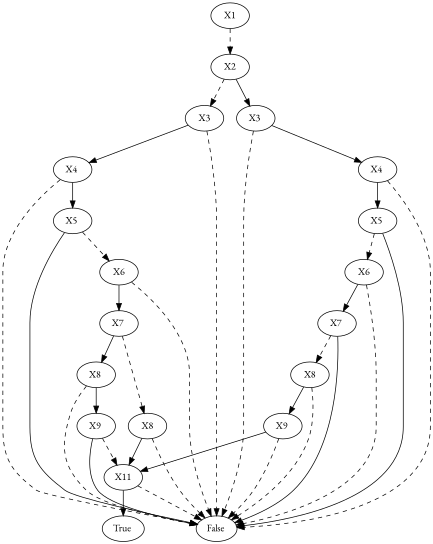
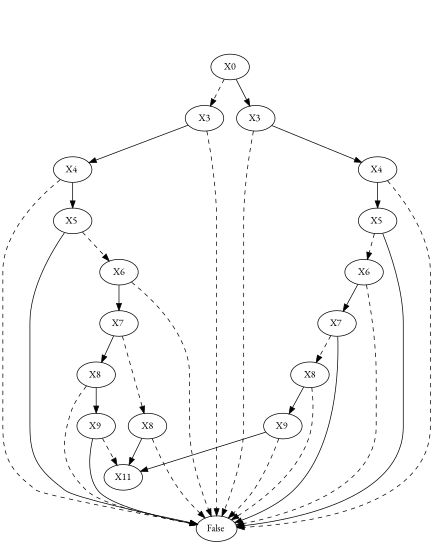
(230, 16) -> none
(230, 67) -> (230, 67)
(166, 501) -> none
(123, 529) -> none
